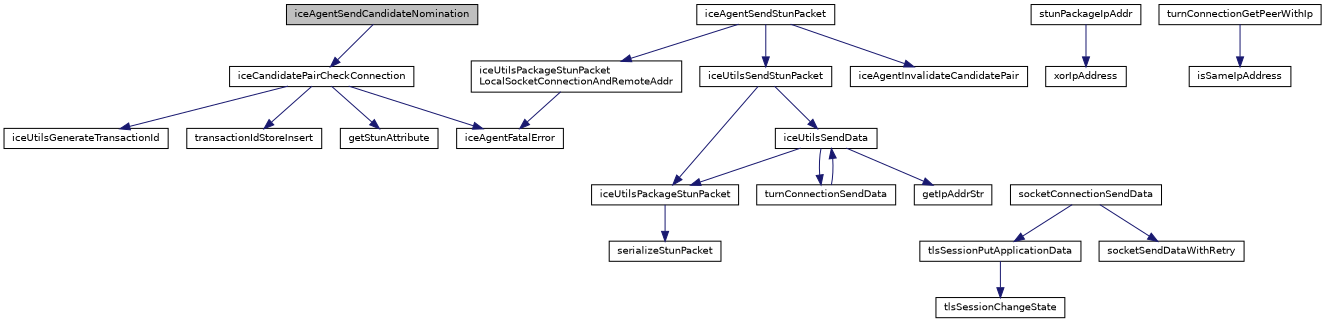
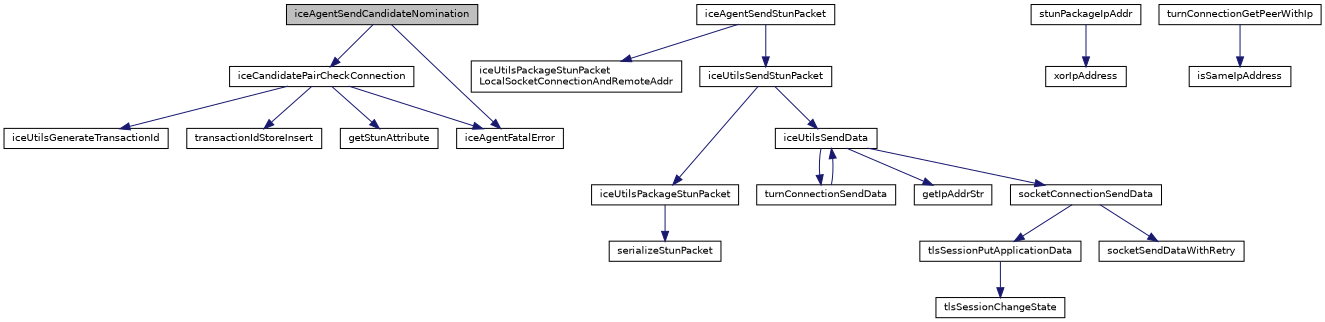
(939, 77) -> none
(544, 107) -> (442, 73)
(750, 165) -> (951, 166)
